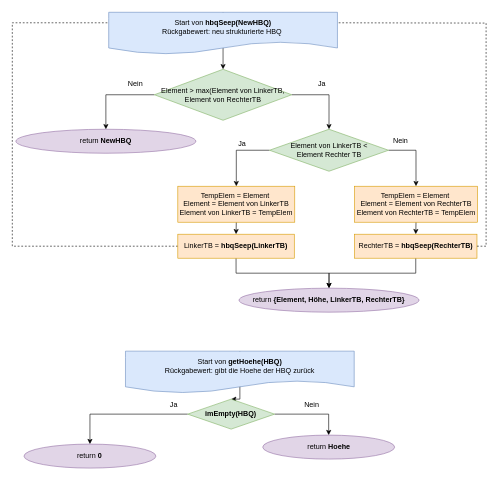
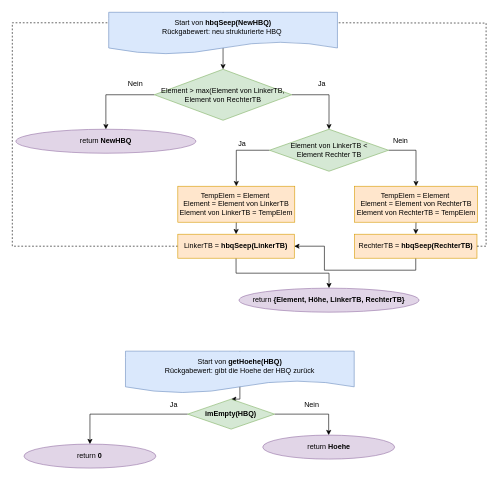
(377, 273) -> (325, 257)
